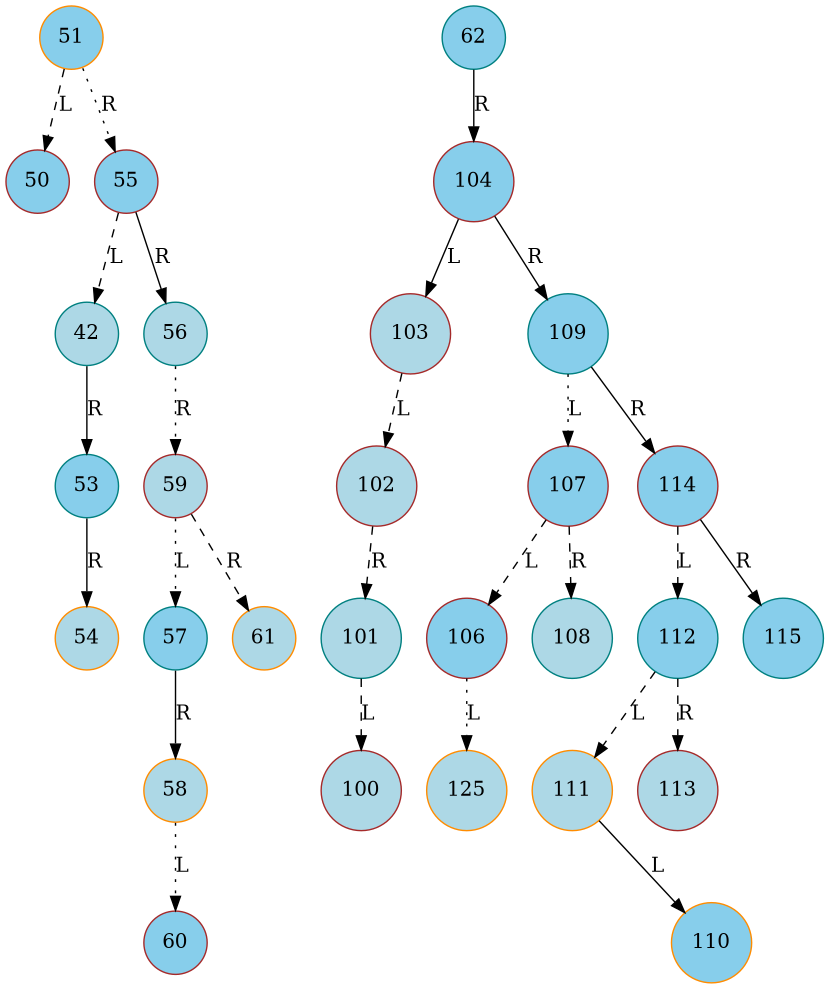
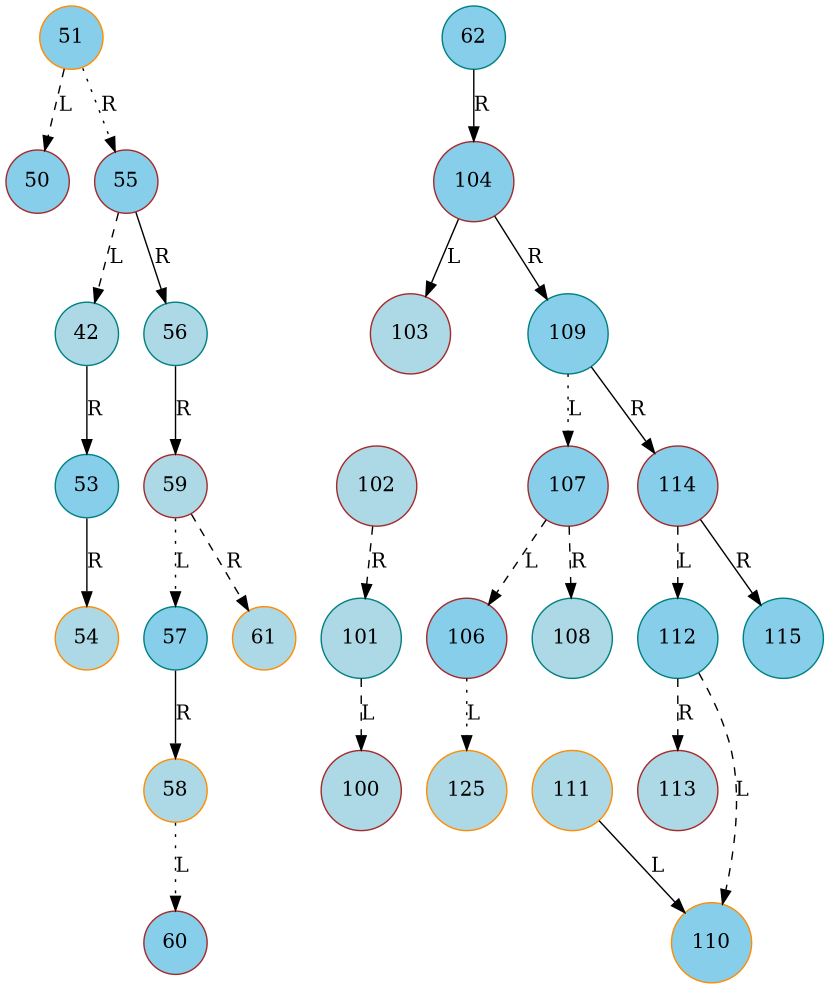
(176, 403) -> (176, 403)
(395, 403) -> none
(629, 709) -> (735, 778)
